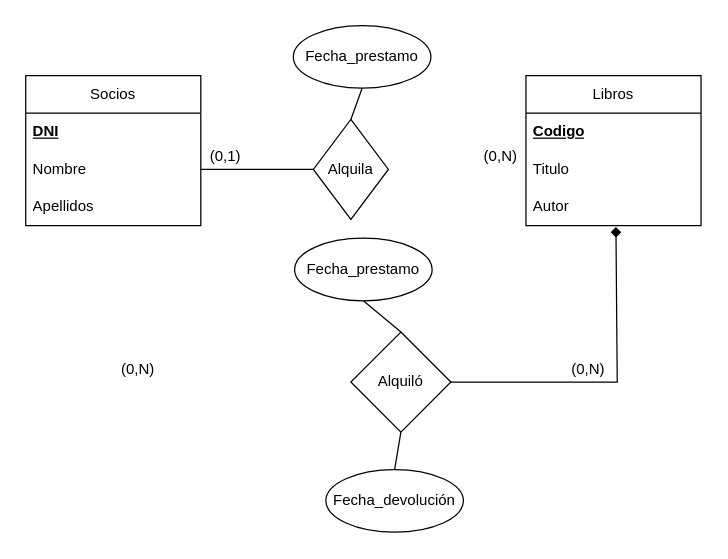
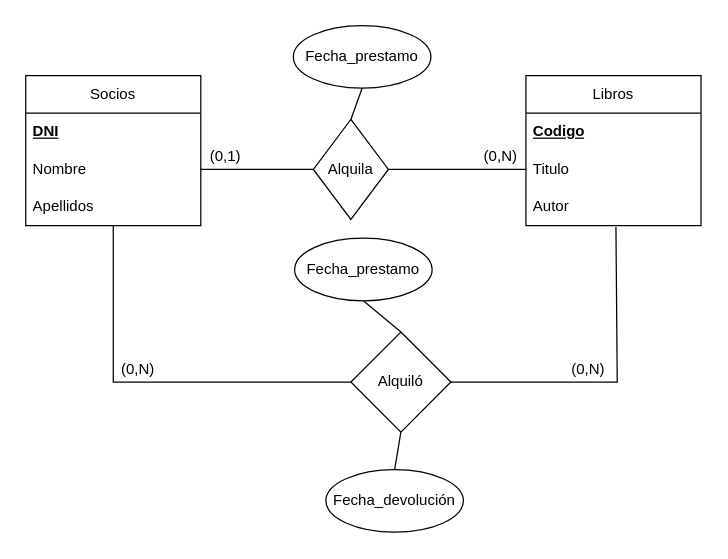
none -> (455, 169)
(616, 237) -> (616, 233)
none -> (154, 382)
